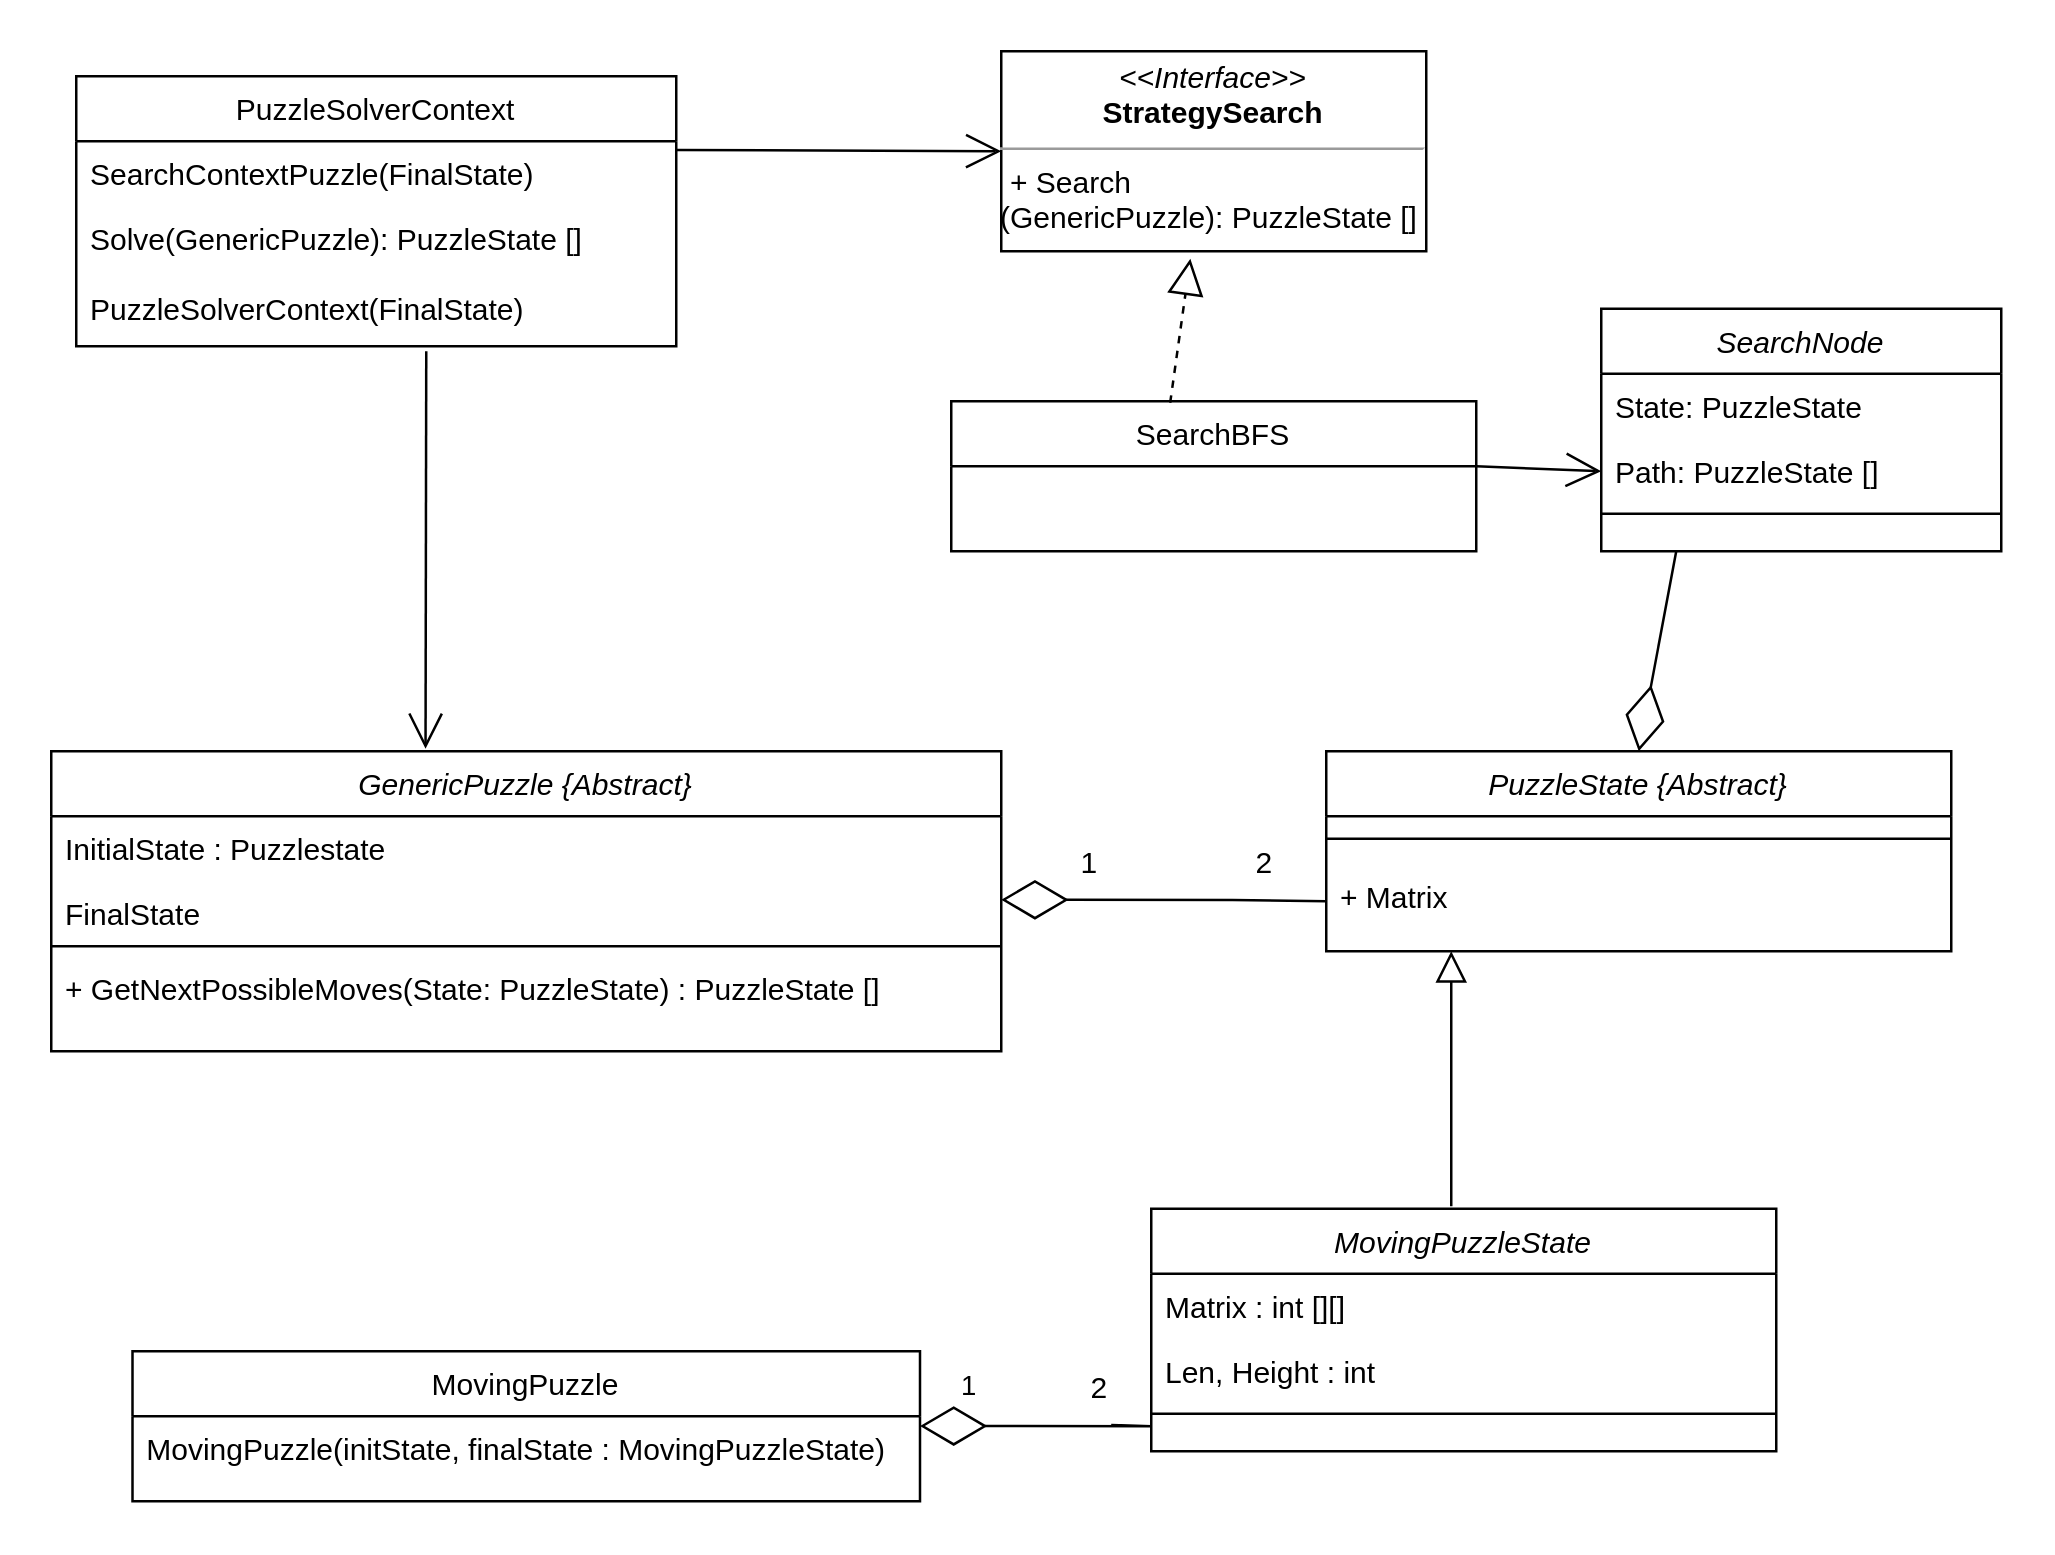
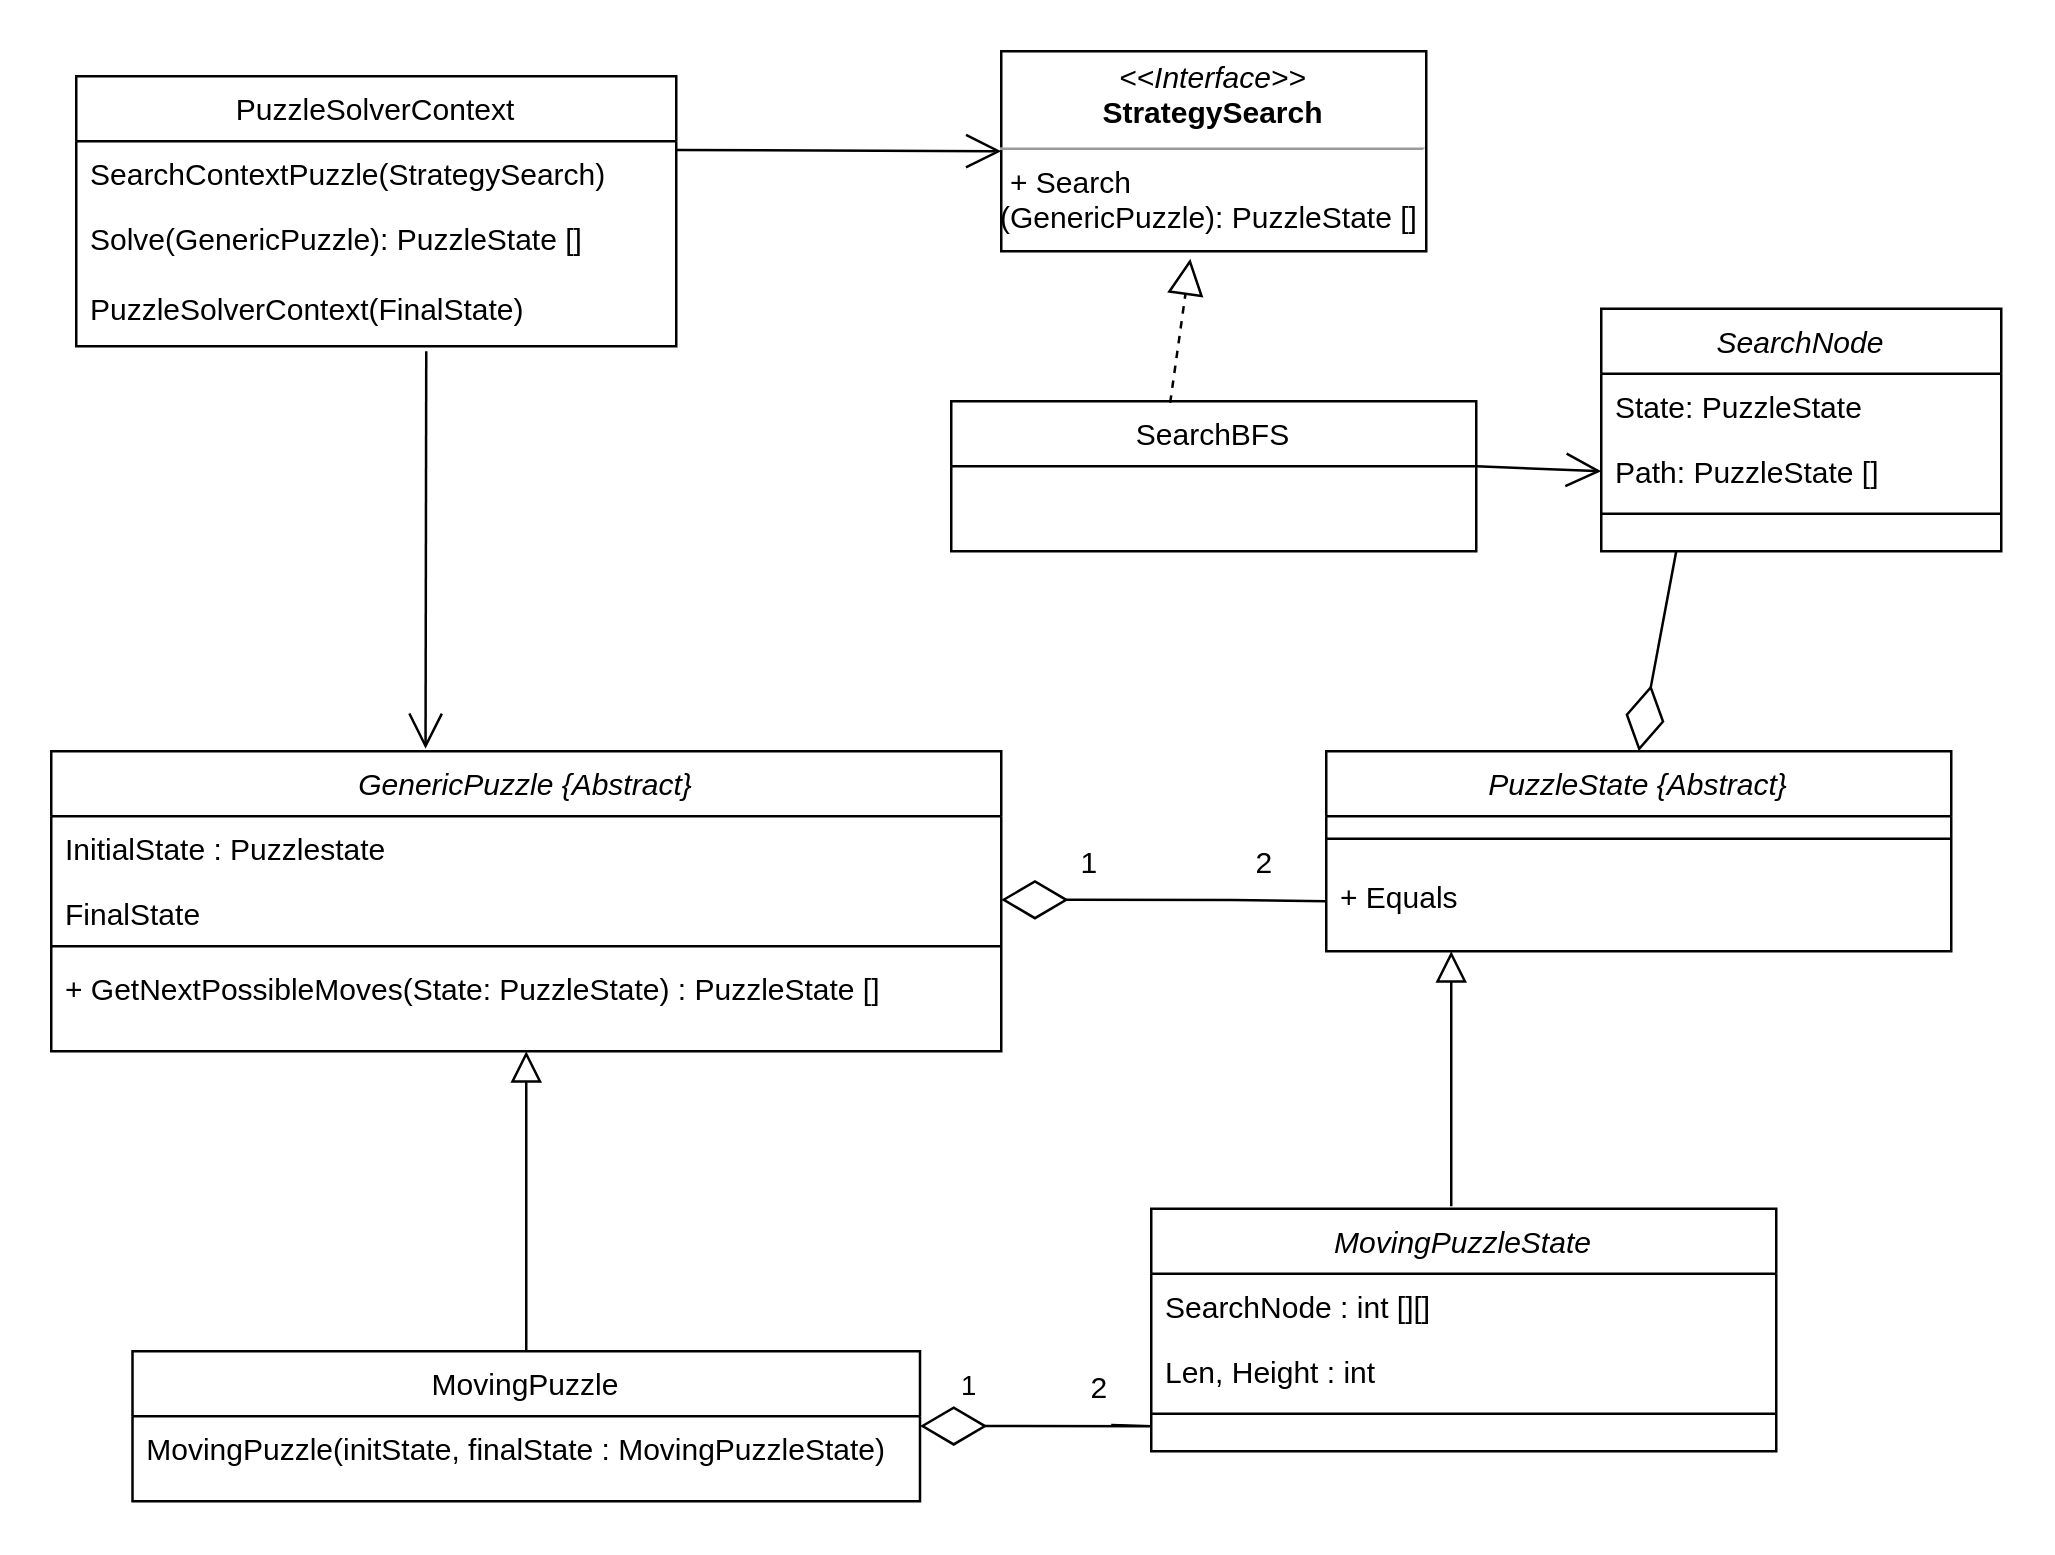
(339, 175) -> (380, 175)
(1399, 898) -> (1399, 898)
none -> (526, 1217)
(1284, 1308) -> (1322, 1308)
